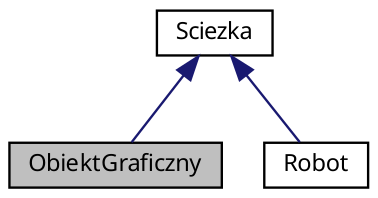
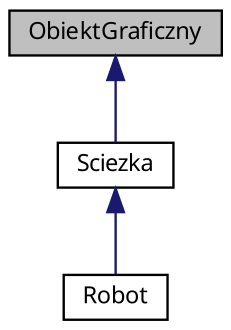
(158, 109) -> (116, 111)
